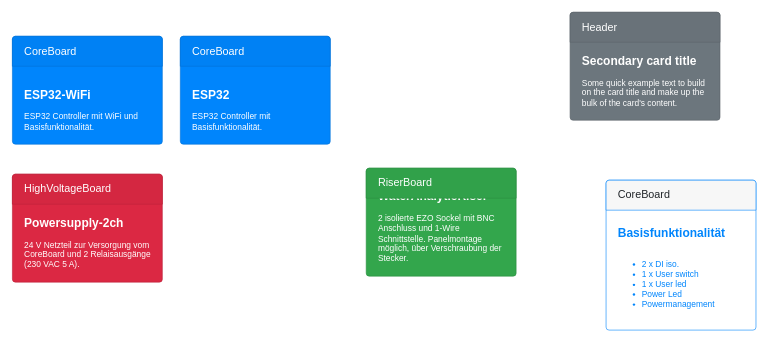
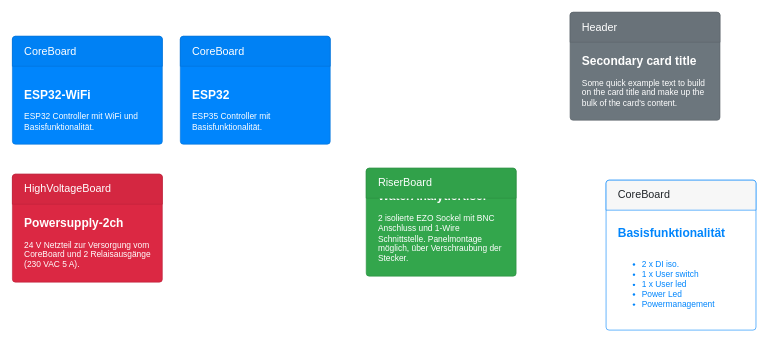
(256, 117) -> (256, 117)
